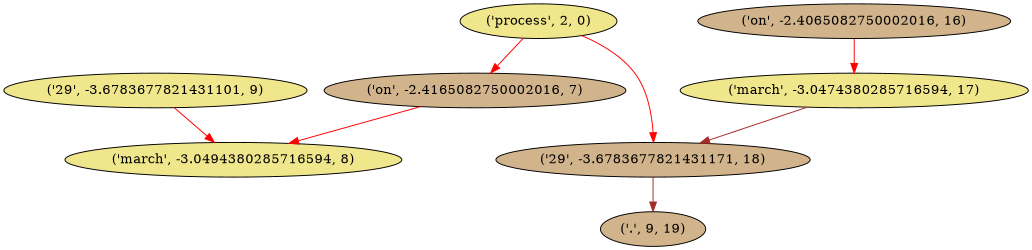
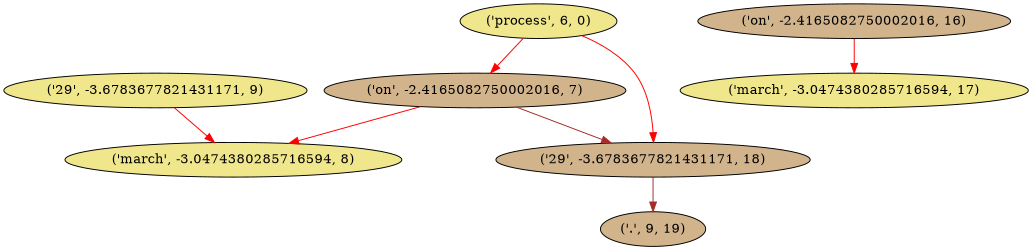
(539, 21) -> (539, 21)
(854, 21) -> (854, 21)
(155, 90) -> (155, 90)
(758, 124) -> (559, 123)
(233, 160) -> (233, 160)
